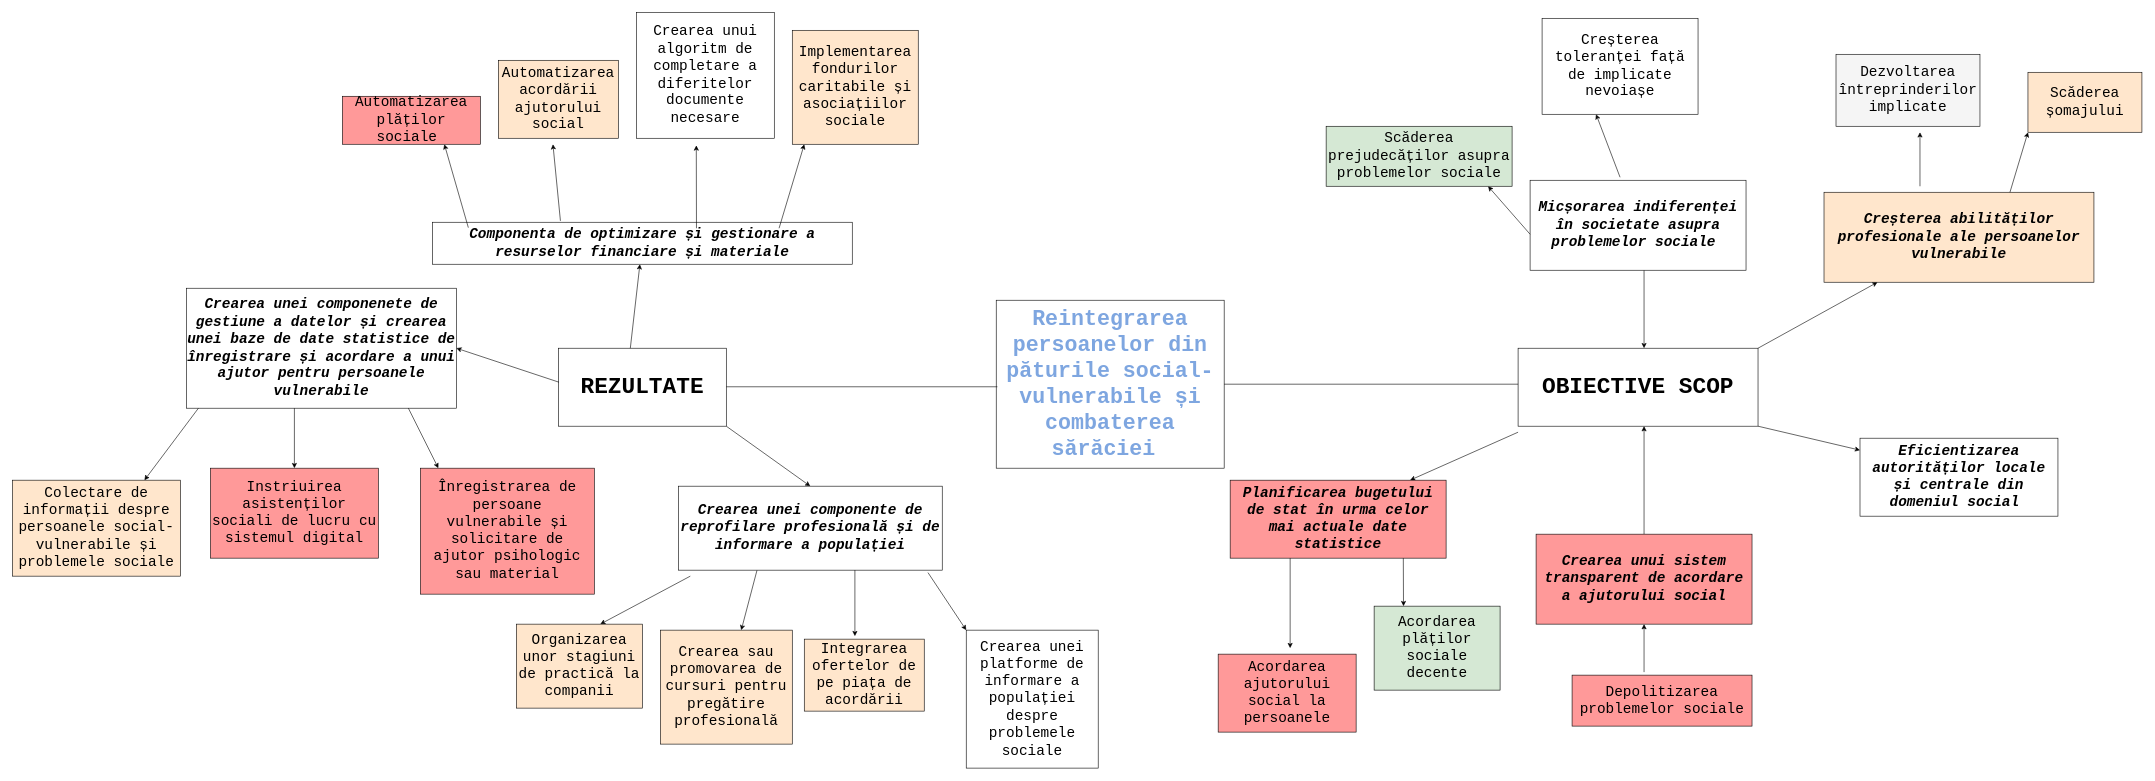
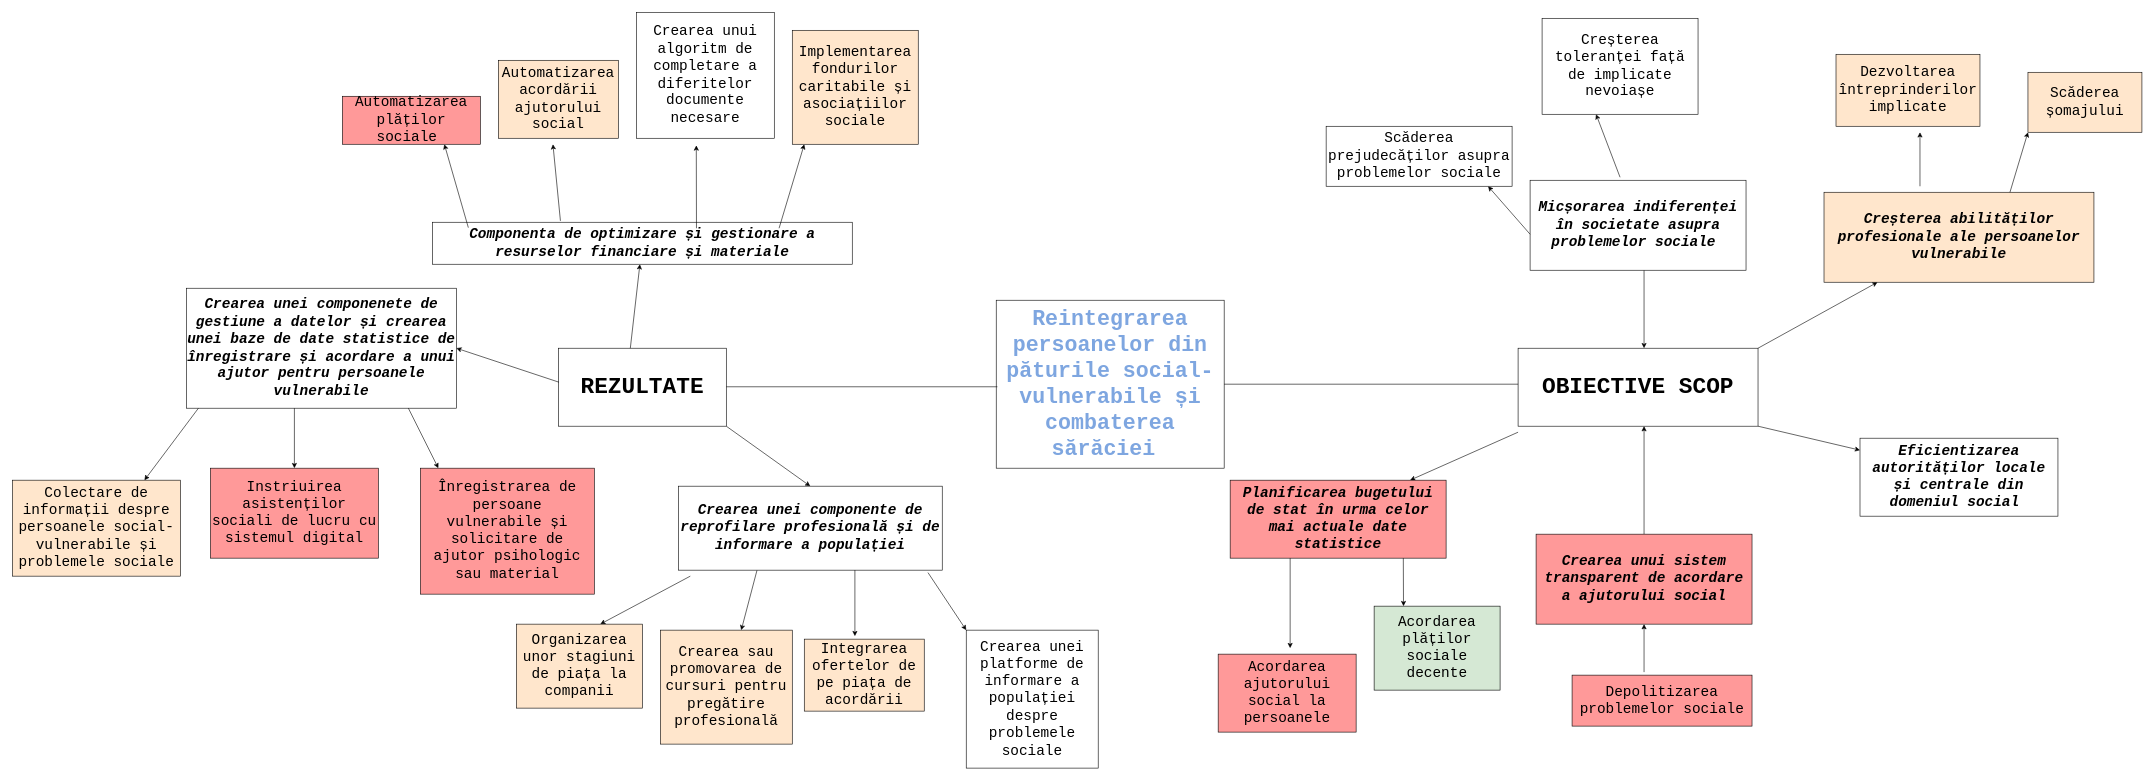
(1908, 90) -> (1908, 90)
(1419, 156) -> (1419, 156)
(579, 666) -> (579, 666)
